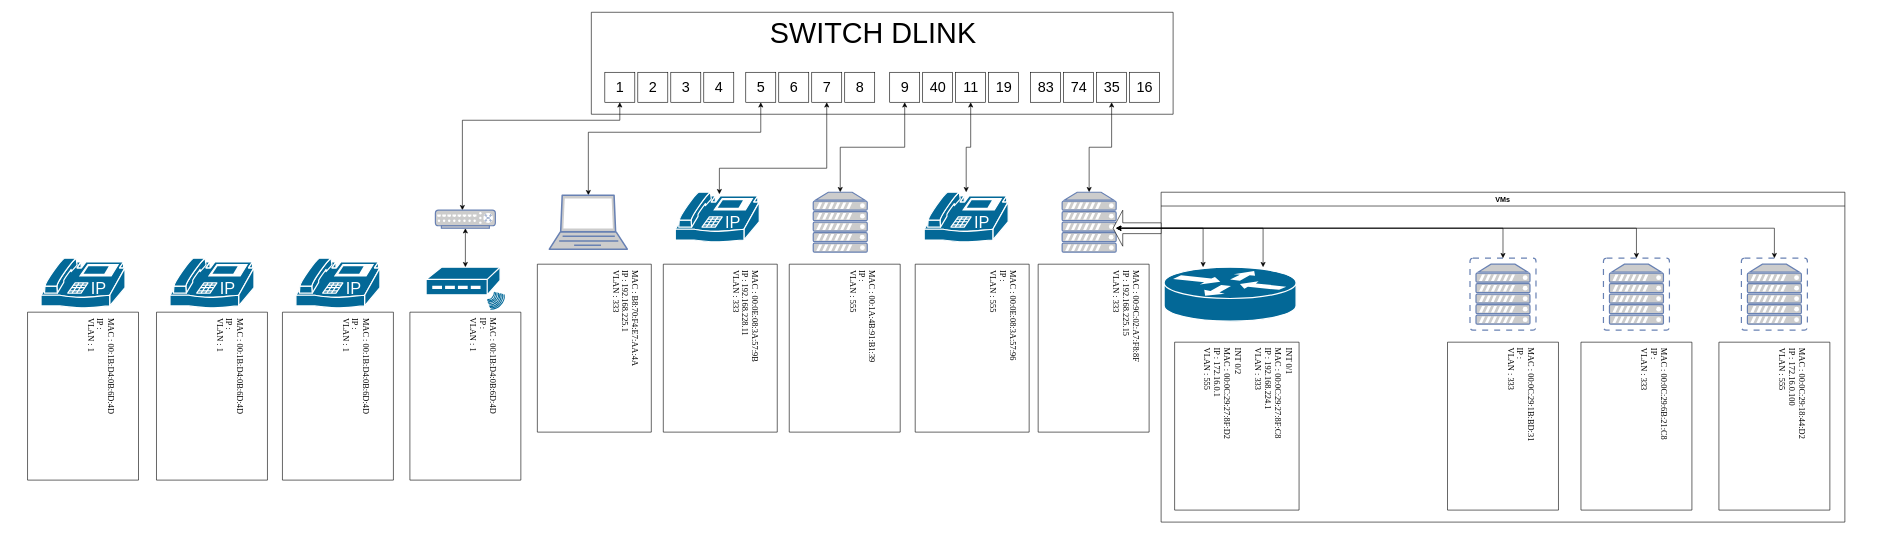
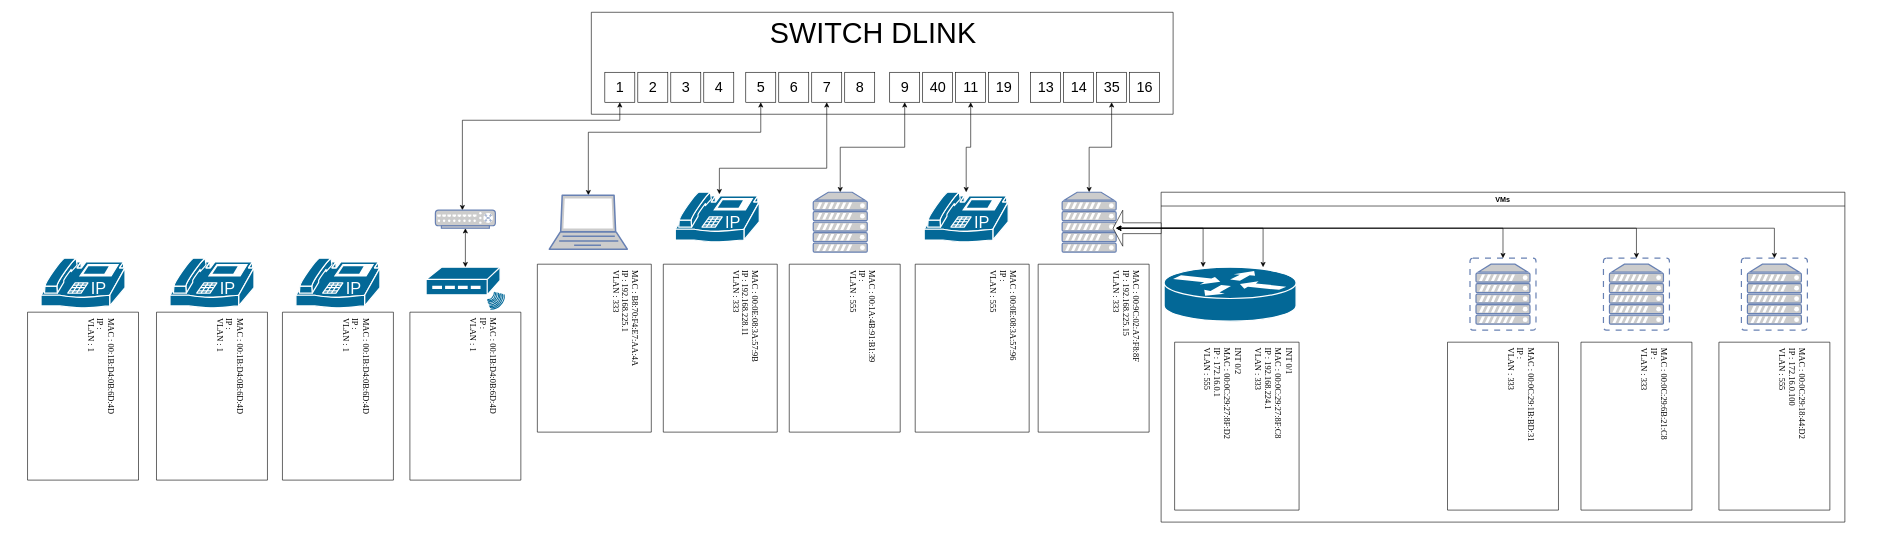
(1046, 87) -> (1046, 87)
(1079, 87) -> (1079, 87)
